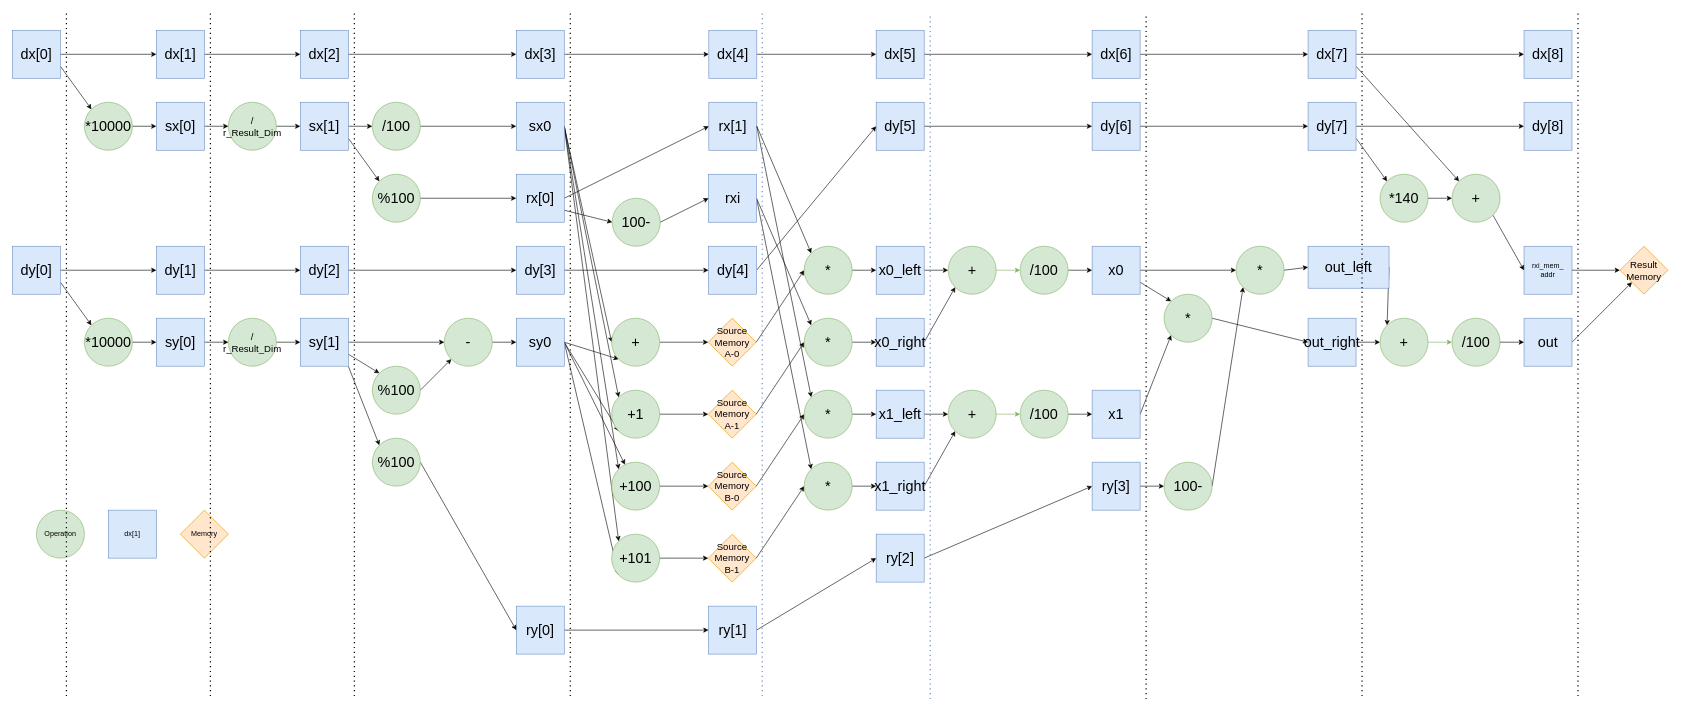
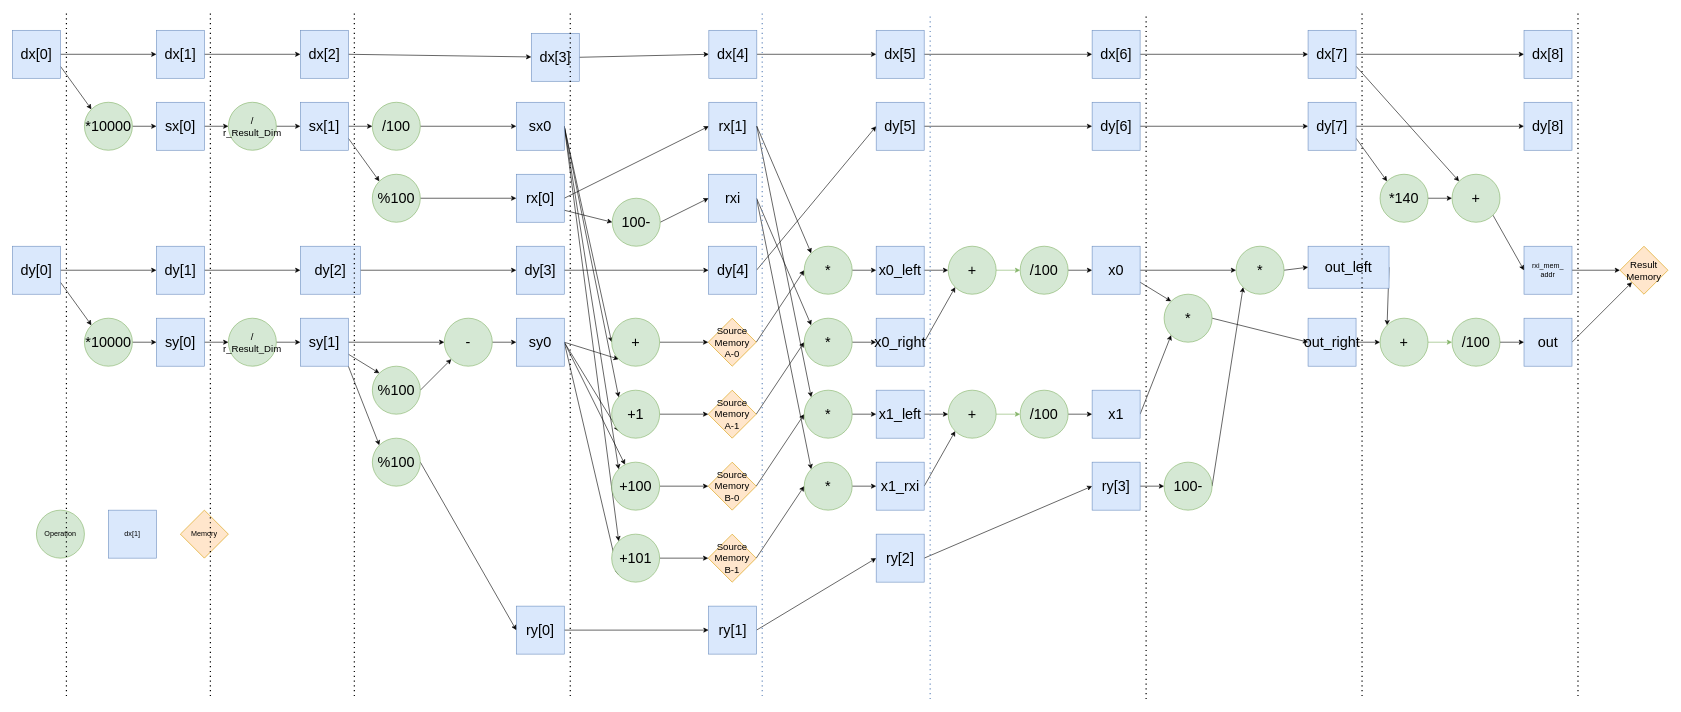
(540, 54) -> (555, 57)
(324, 270) -> (330, 270)
(900, 486) -> (900, 486)
